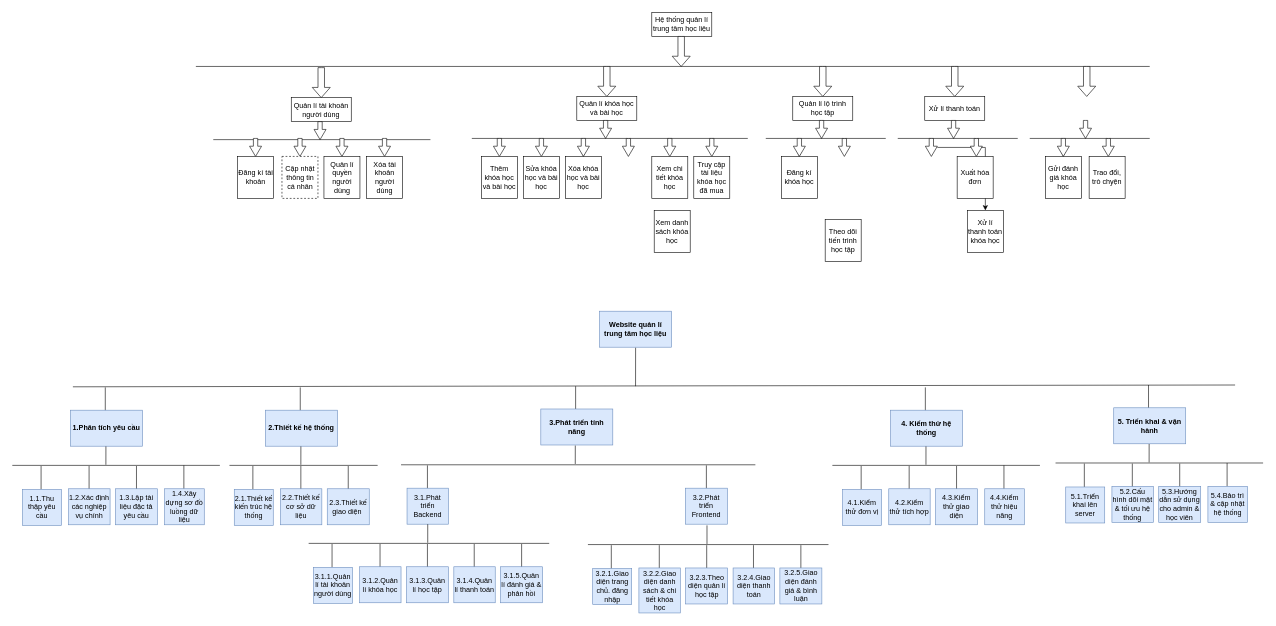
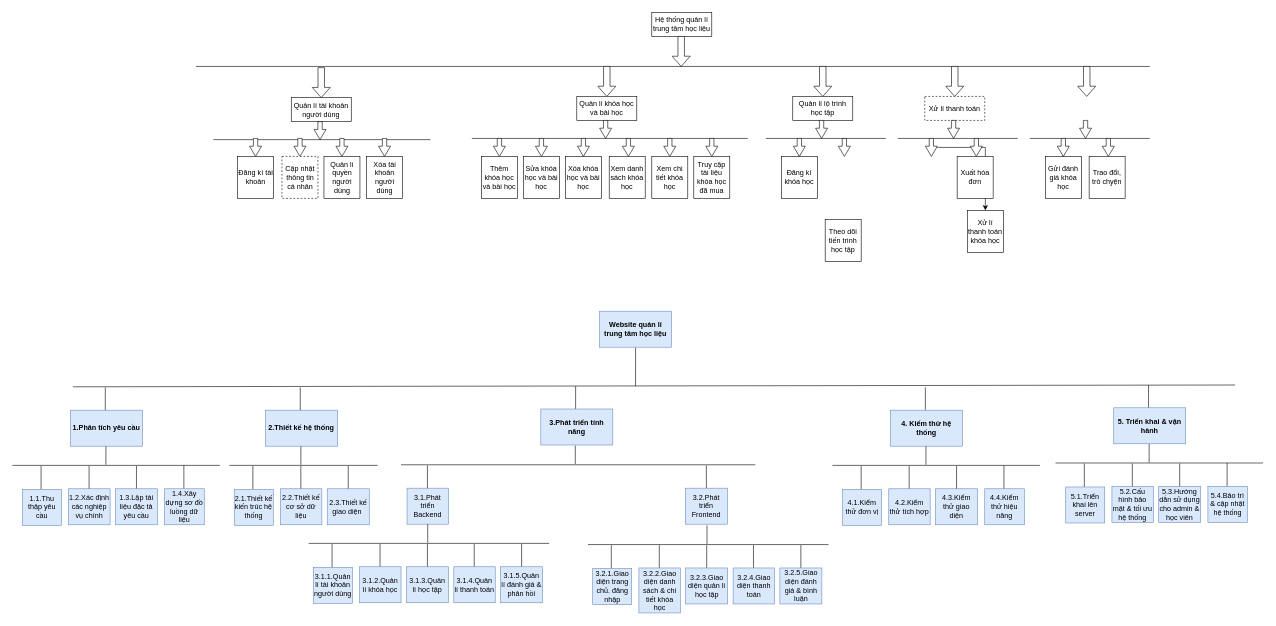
(955, 108) -> (955, 108)
(672, 231) -> (627, 177)
(1133, 504) -> (1133, 504)
(707, 586) -> (707, 586)
